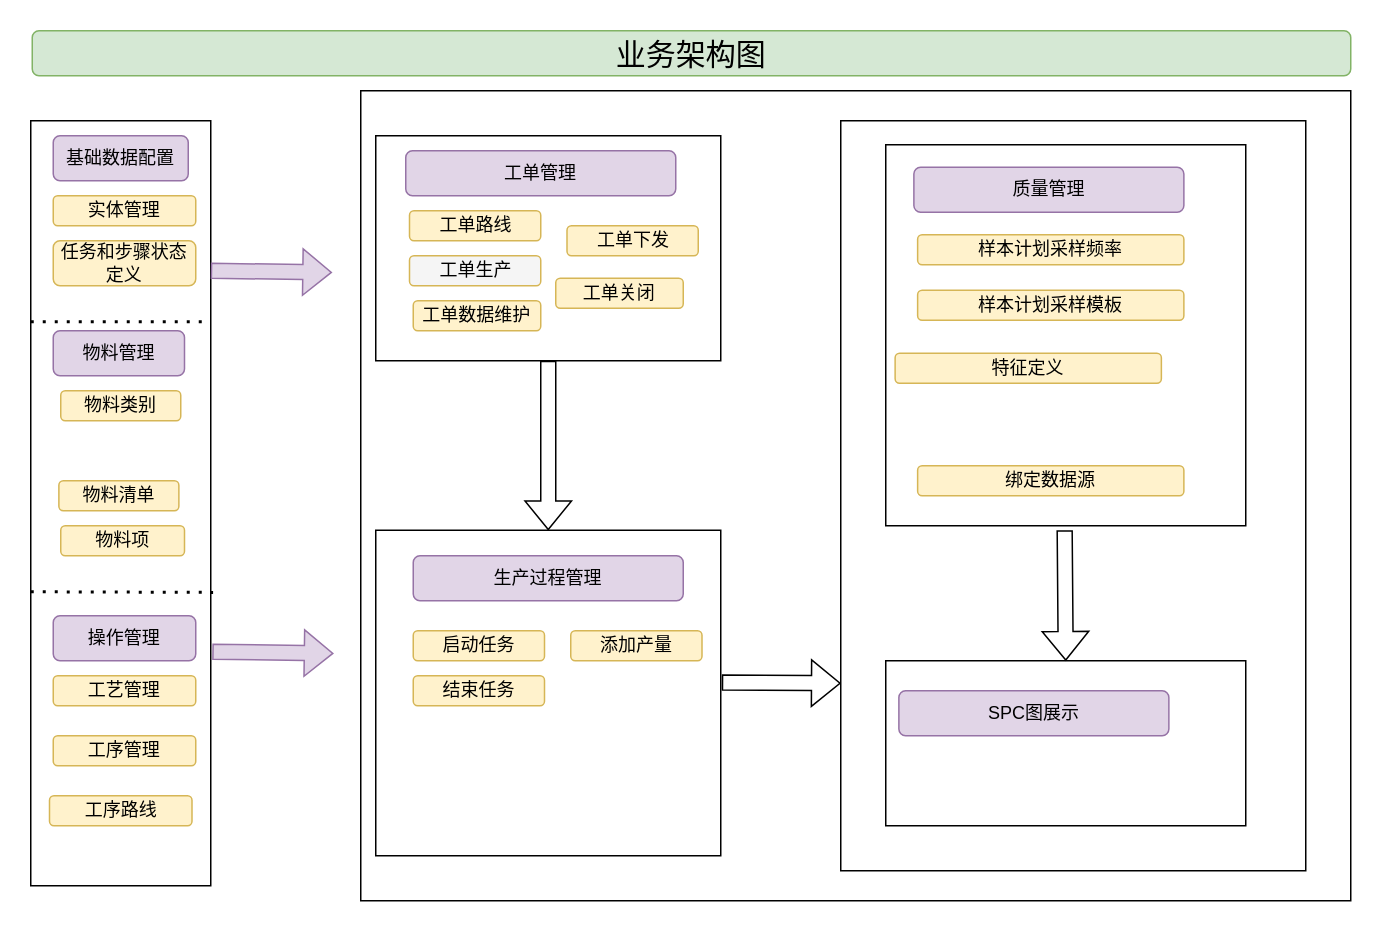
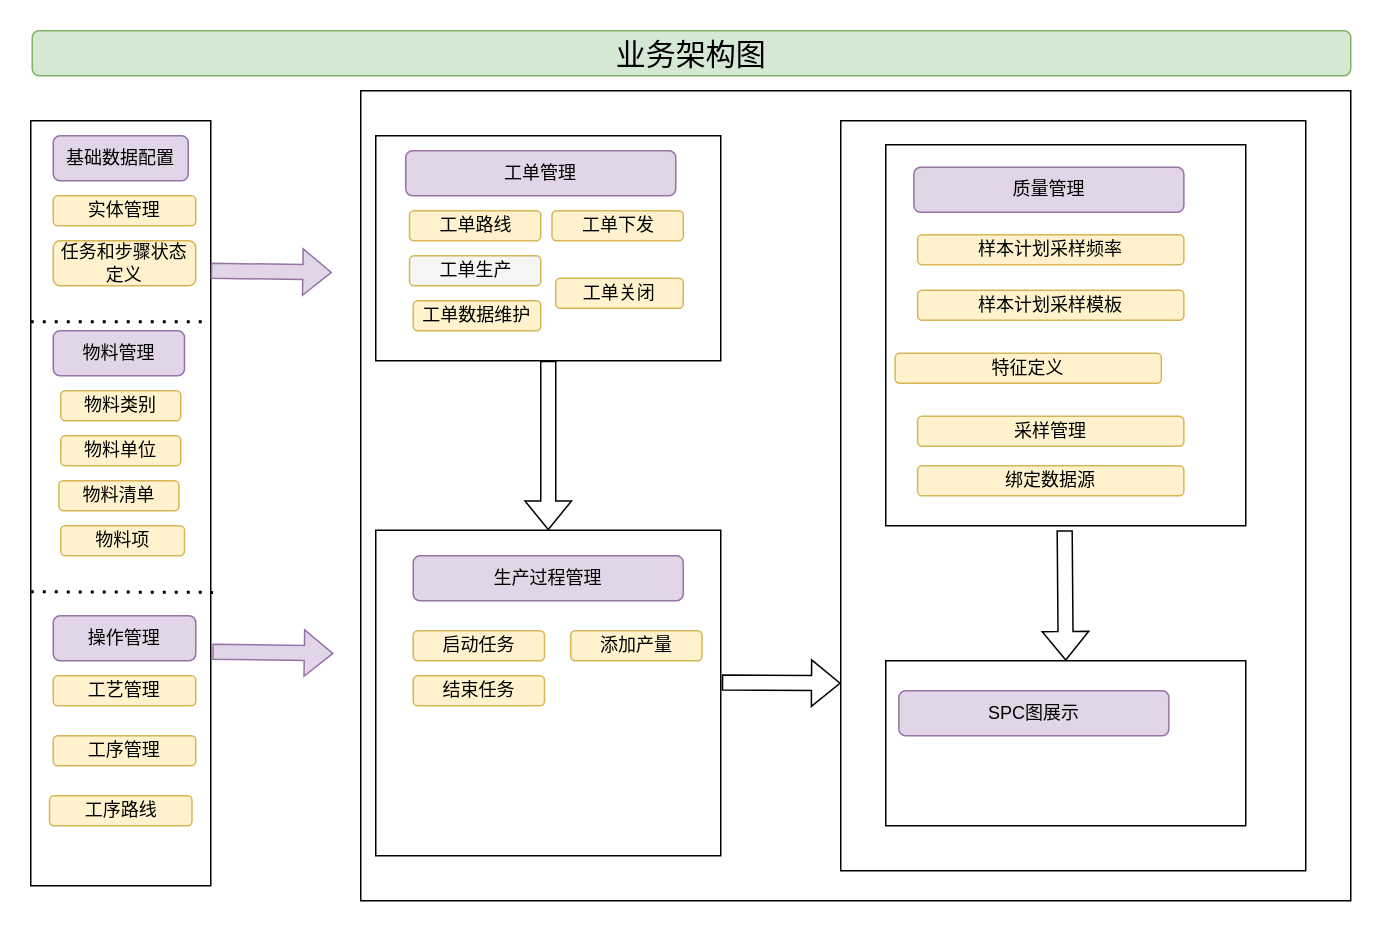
(633, 241) -> (618, 226)
none -> (1051, 431)
none -> (121, 451)
